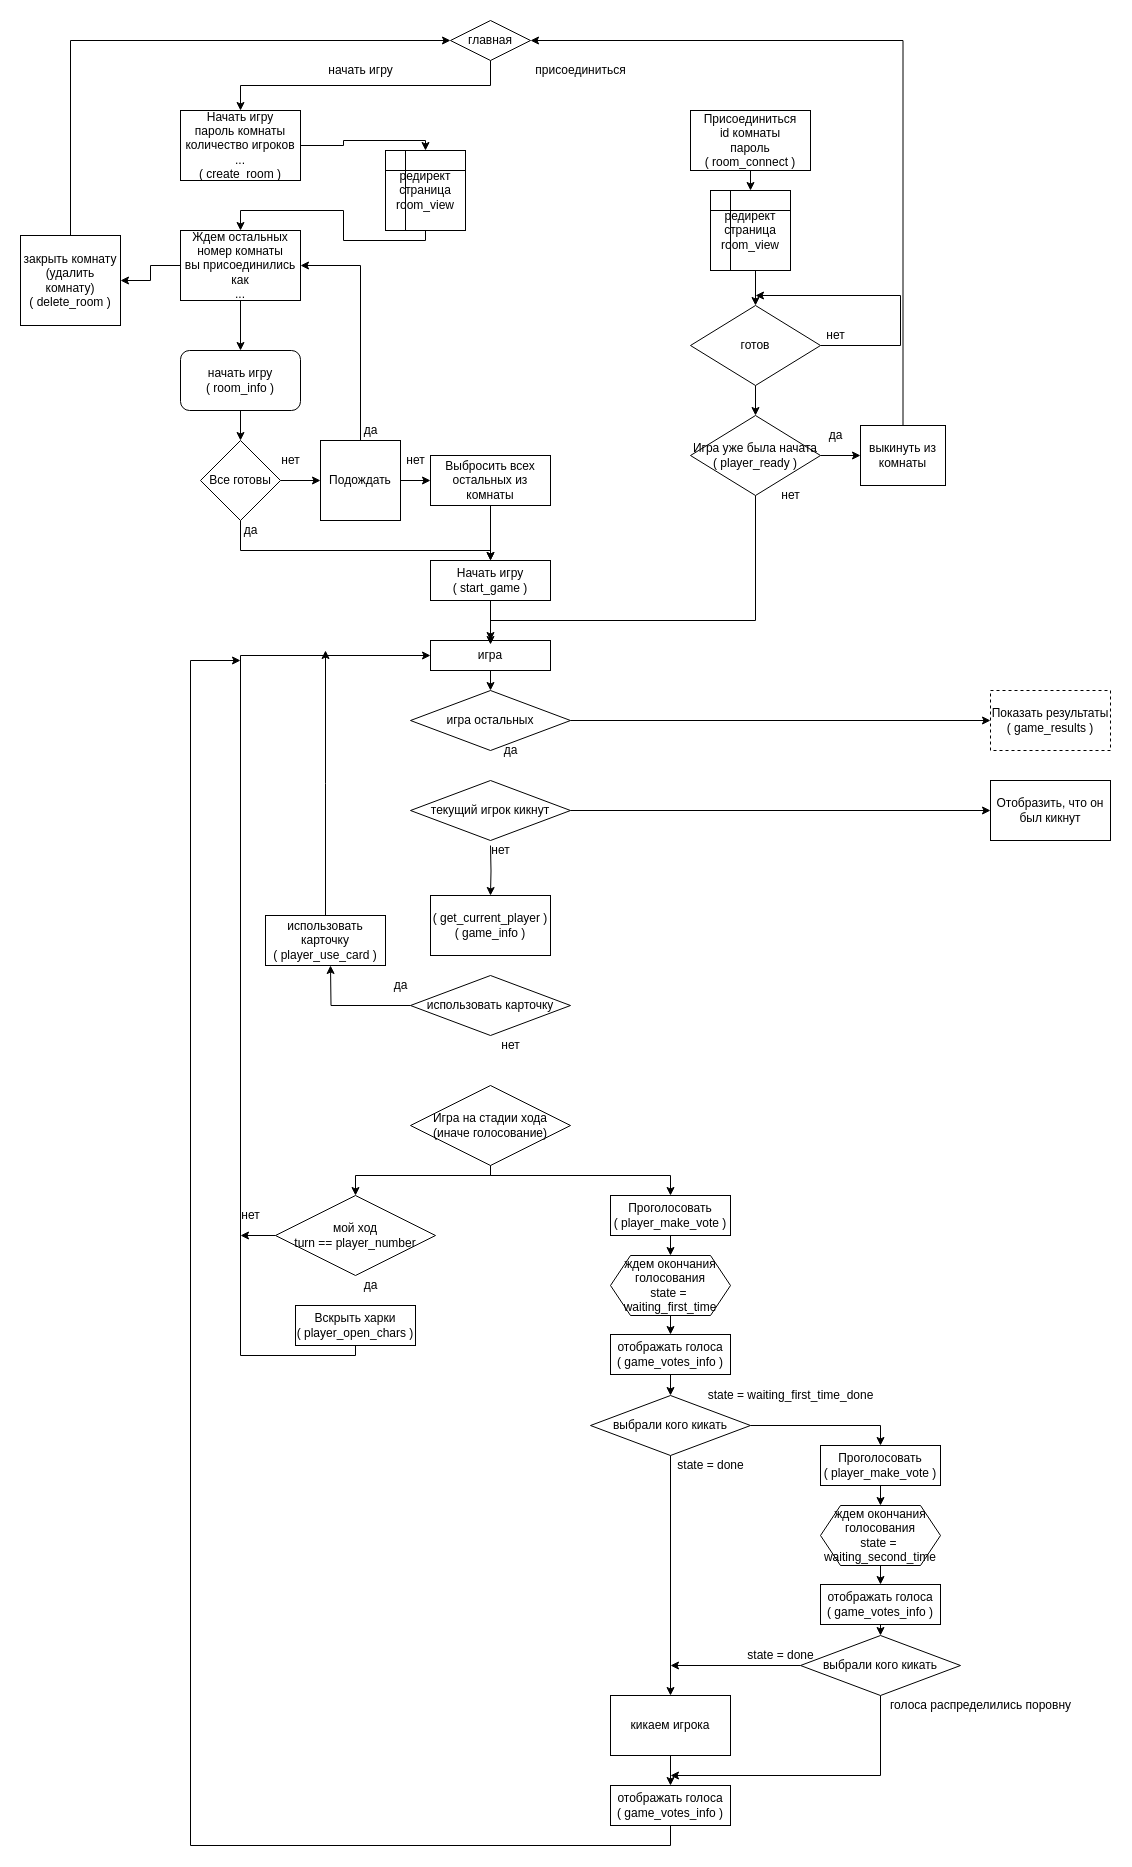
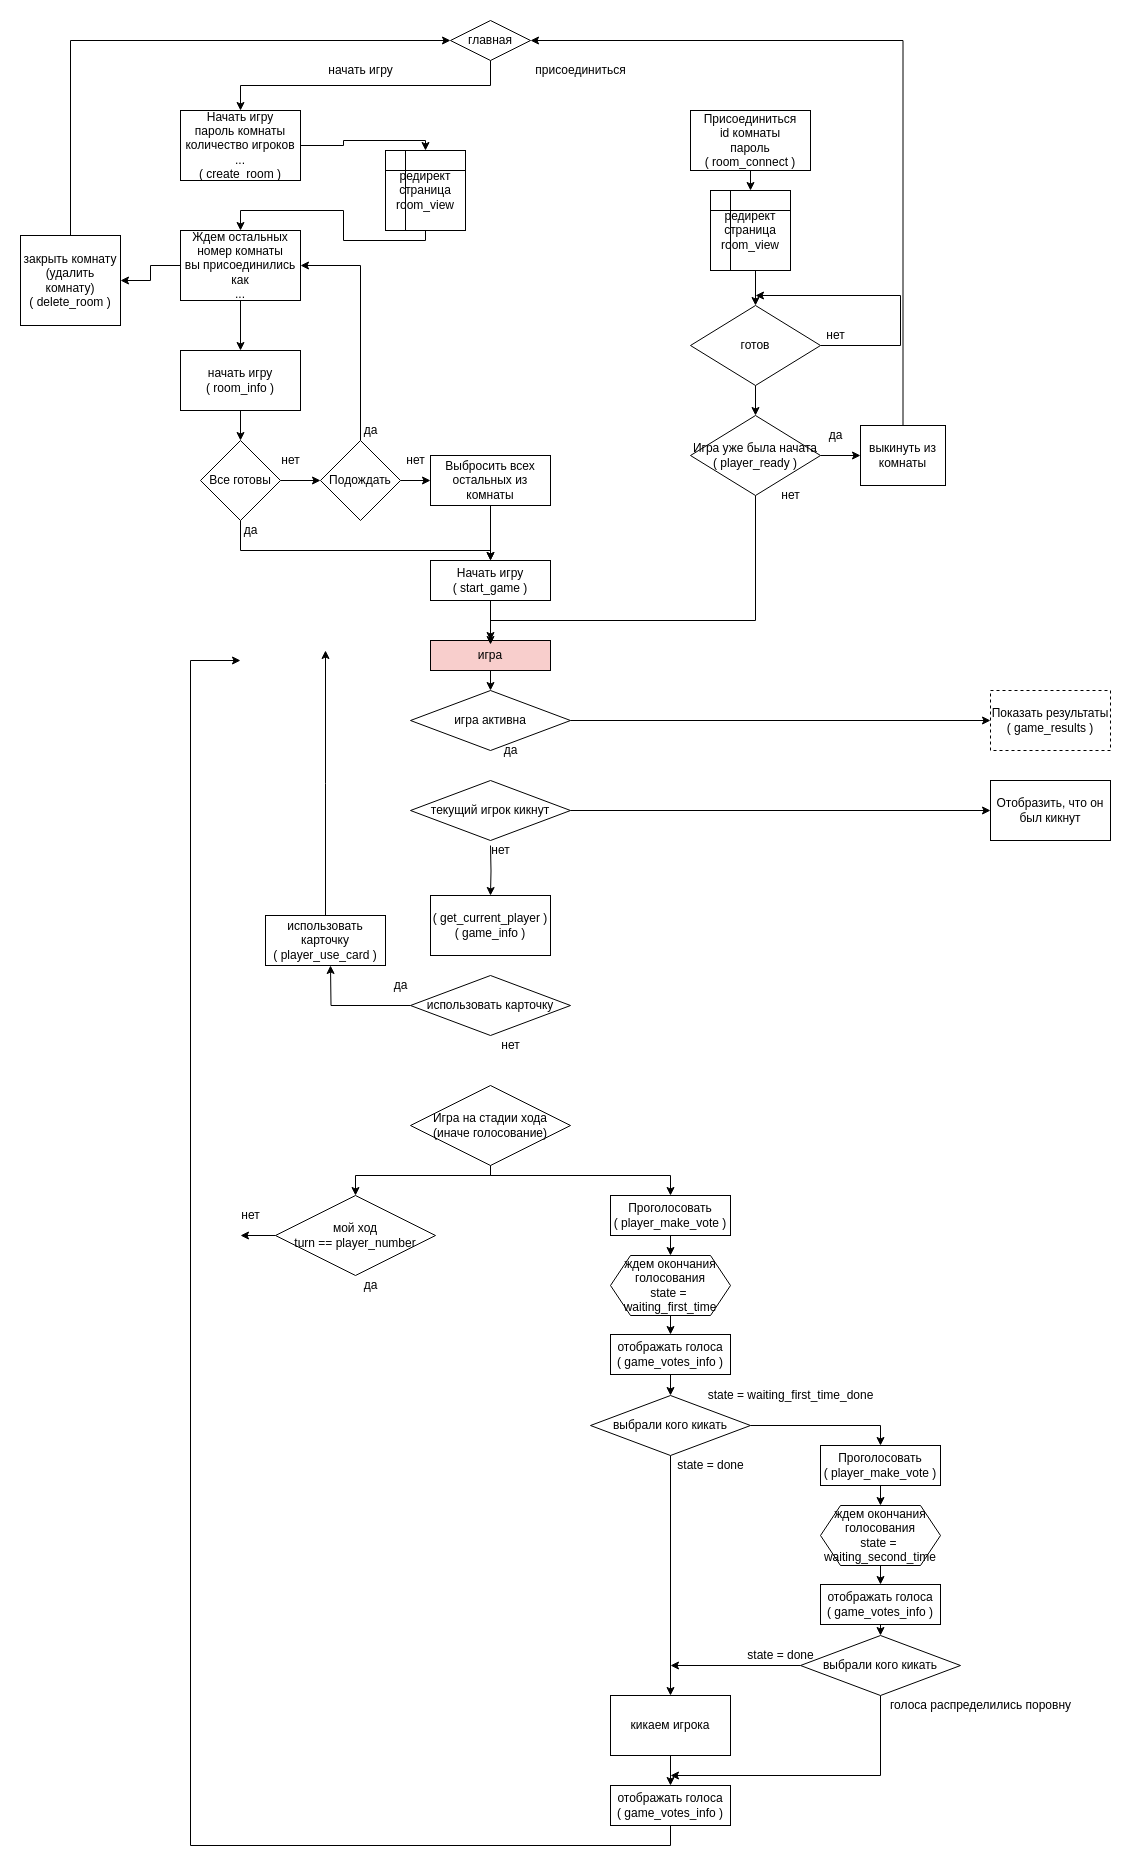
(241, 381) -> (241, 381)
(361, 481) -> (361, 481)
(491, 656) -> (491, 656)
(491, 721) -> (491, 721)
(241, 977) -> none
(356, 1326) -> none
